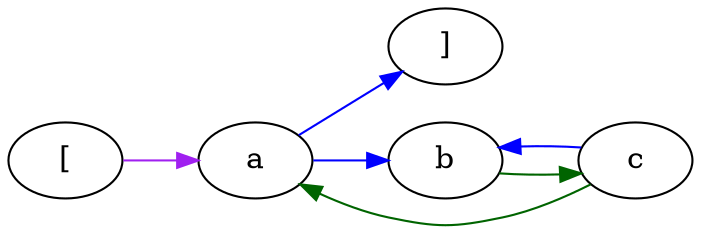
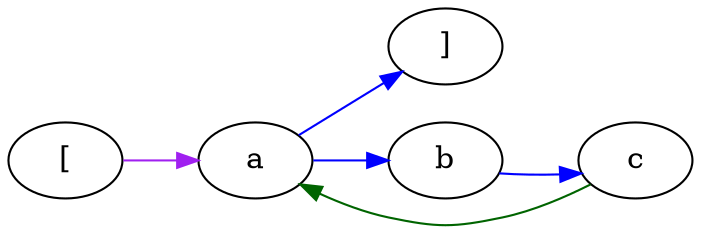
(551, 146) -> none
(530, 175) -> (530, 175)
